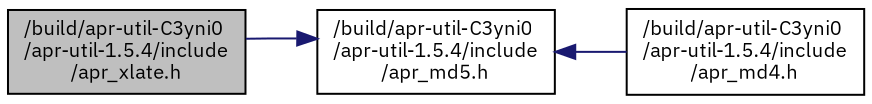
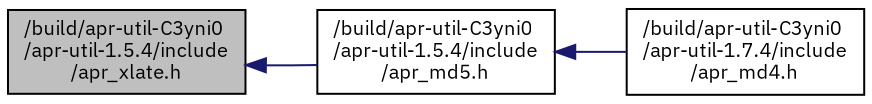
(271, 38) -> (292, 65)
(745, 52) -> (745, 52)
